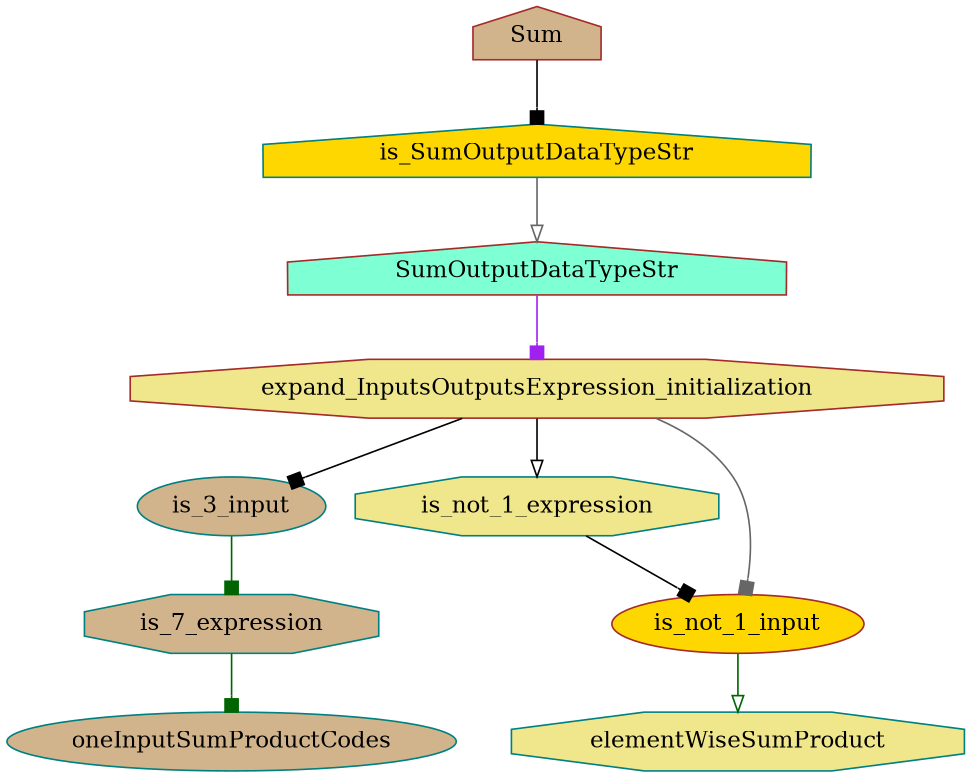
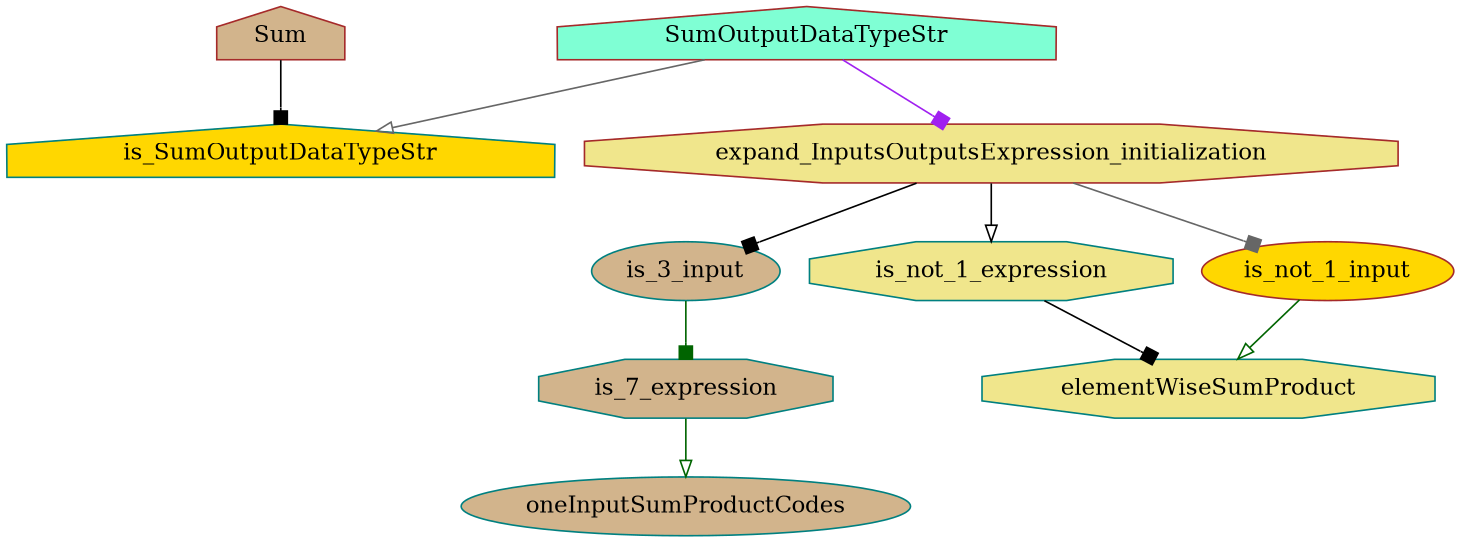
(537, 201) -> (549, 94)
(632, 562) -> (1092, 326)
(232, 675) -> (686, 440)
